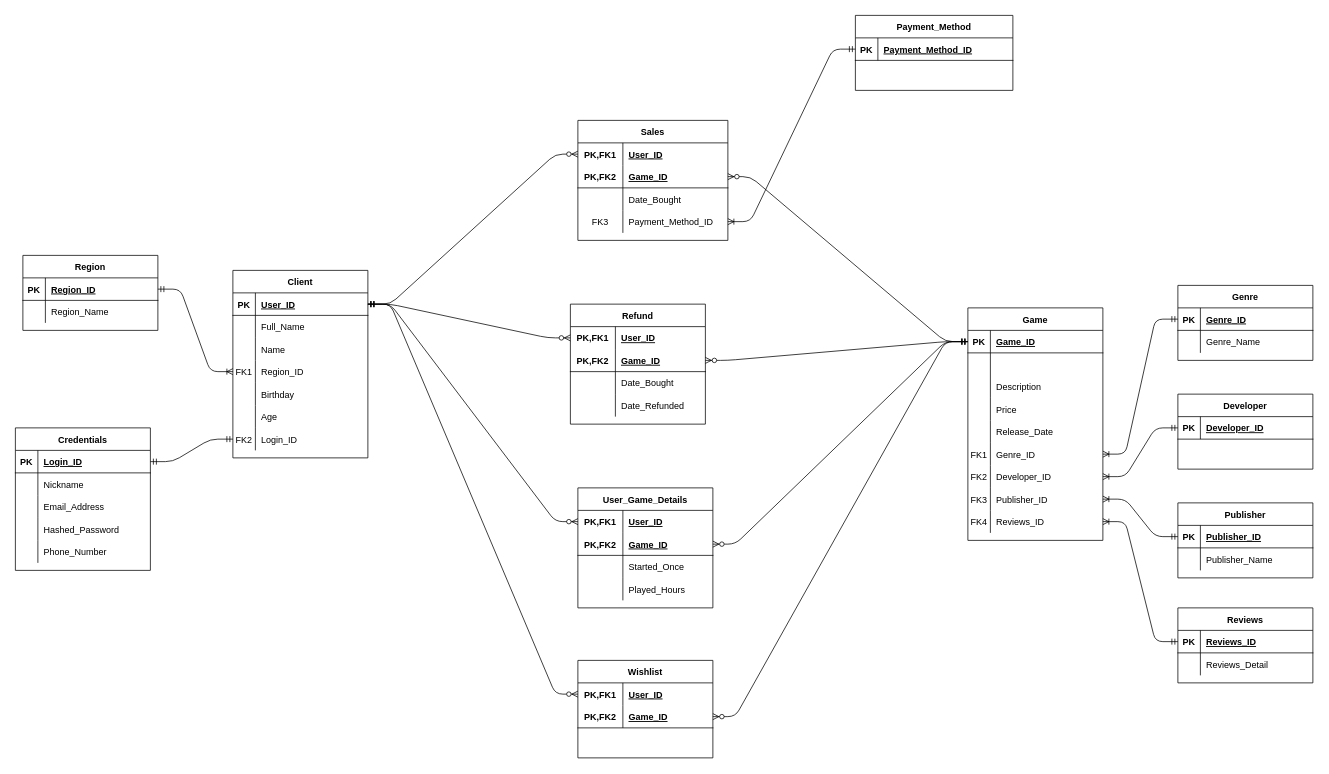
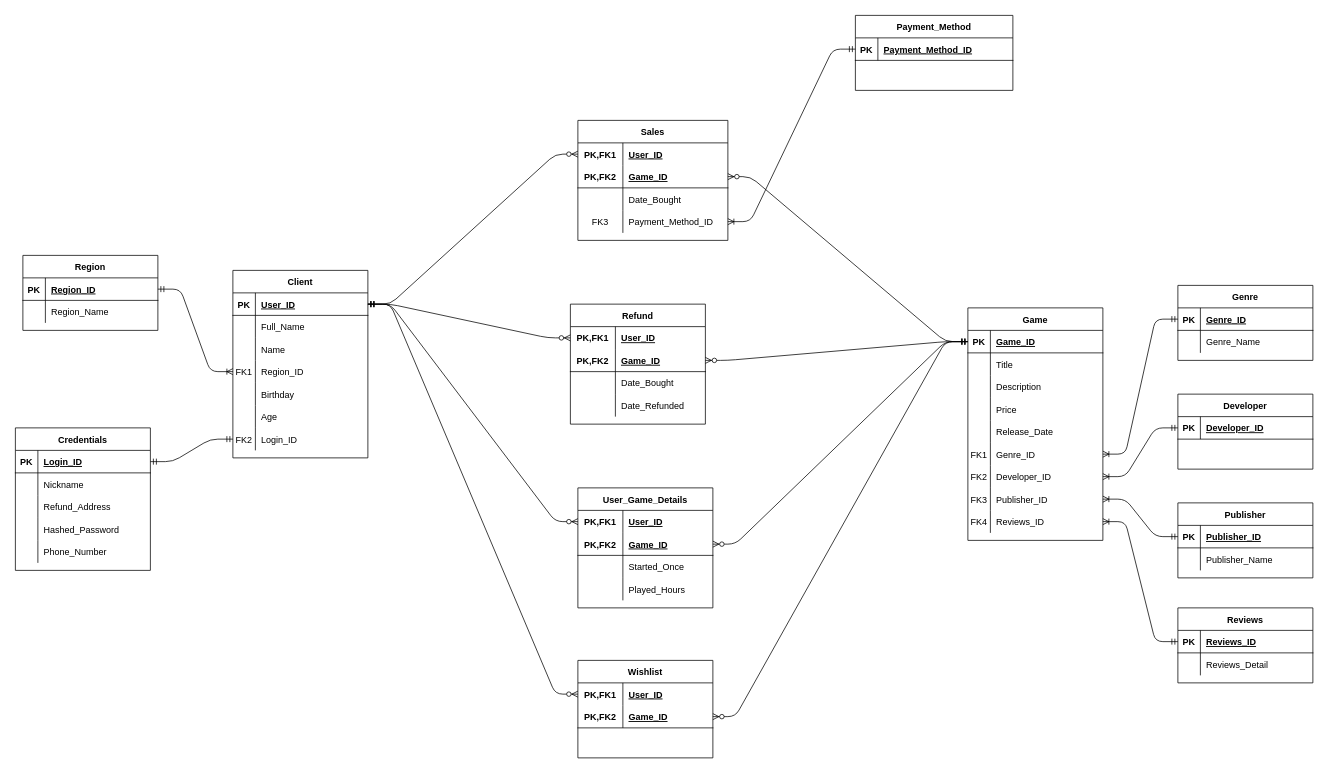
none -> (1047, 364)
(74, 507) -> (79, 507)
